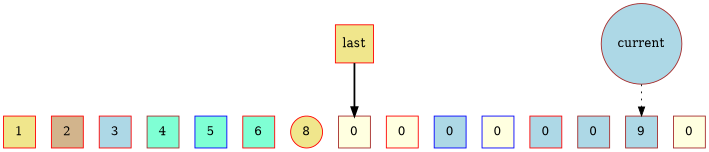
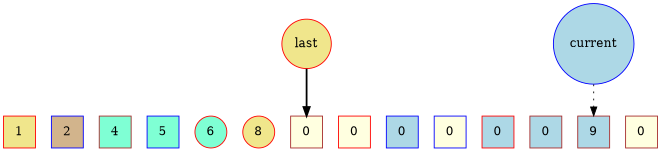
(354, 44) -> (307, 44)
(642, 44) -> (594, 44)
(67, 132) -> (67, 132)
(115, 132) -> none
(259, 132) -> (211, 132)
